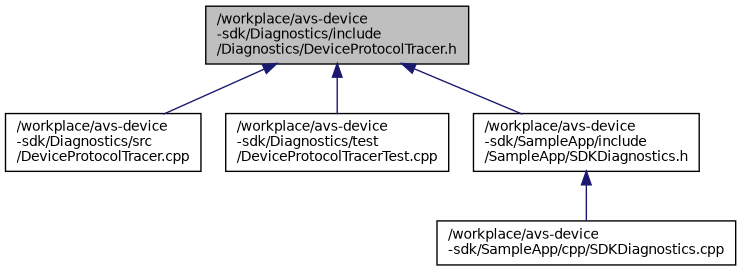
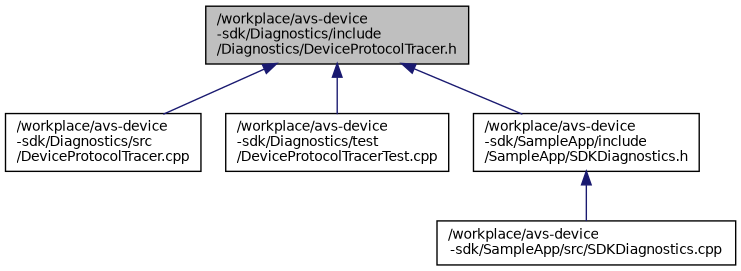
(586, 243) -> (586, 243)
